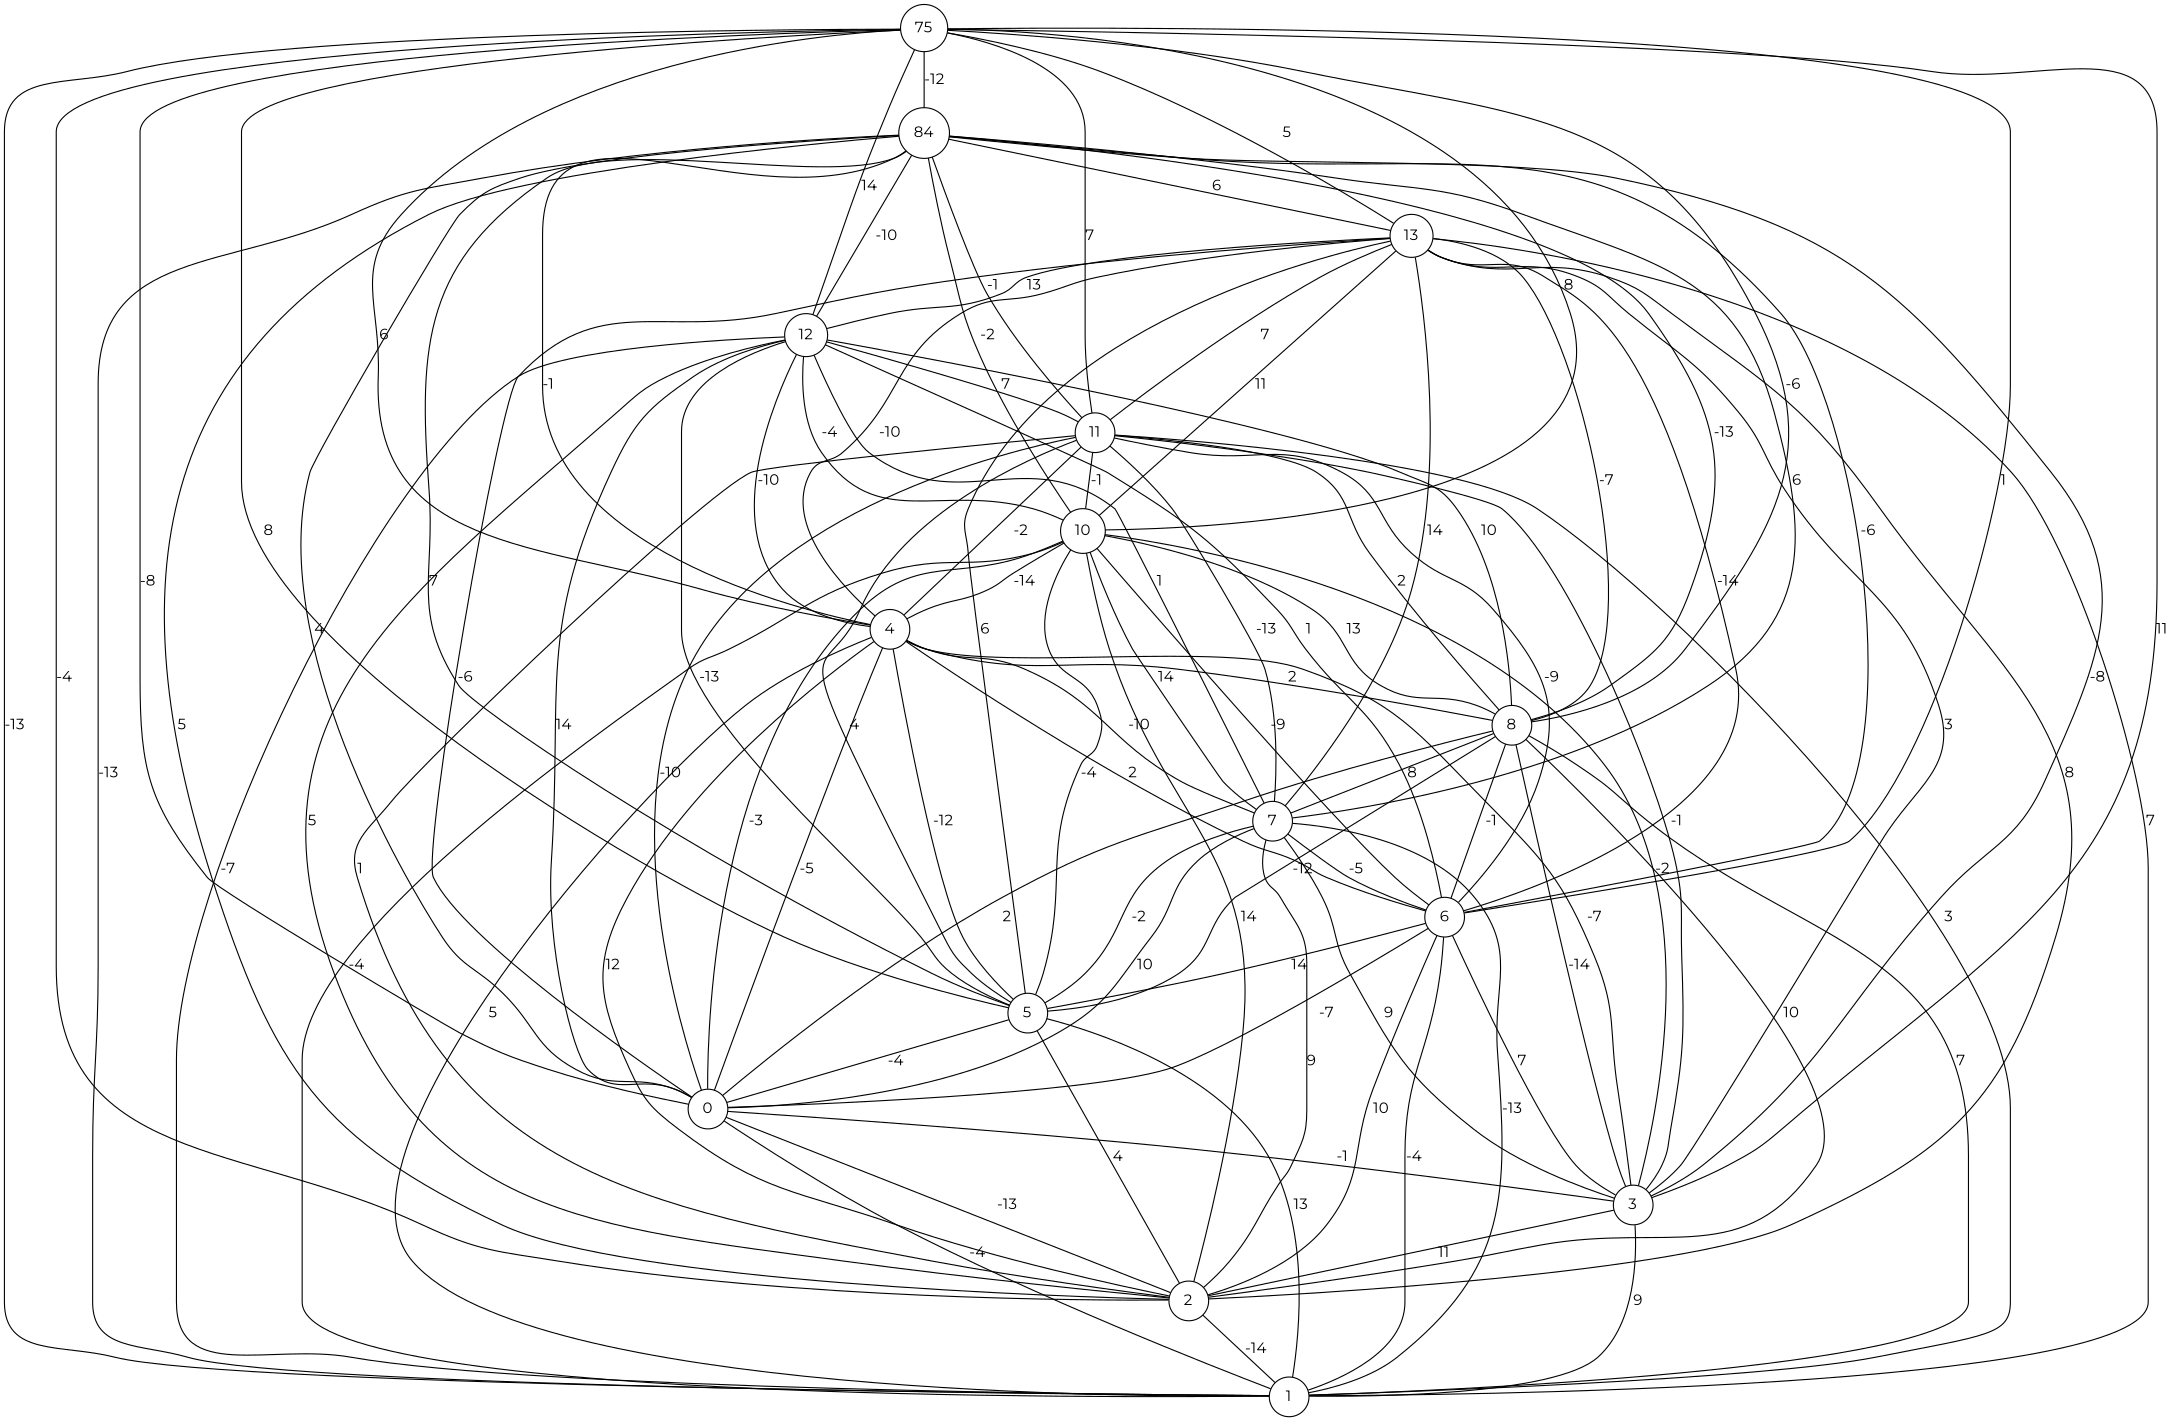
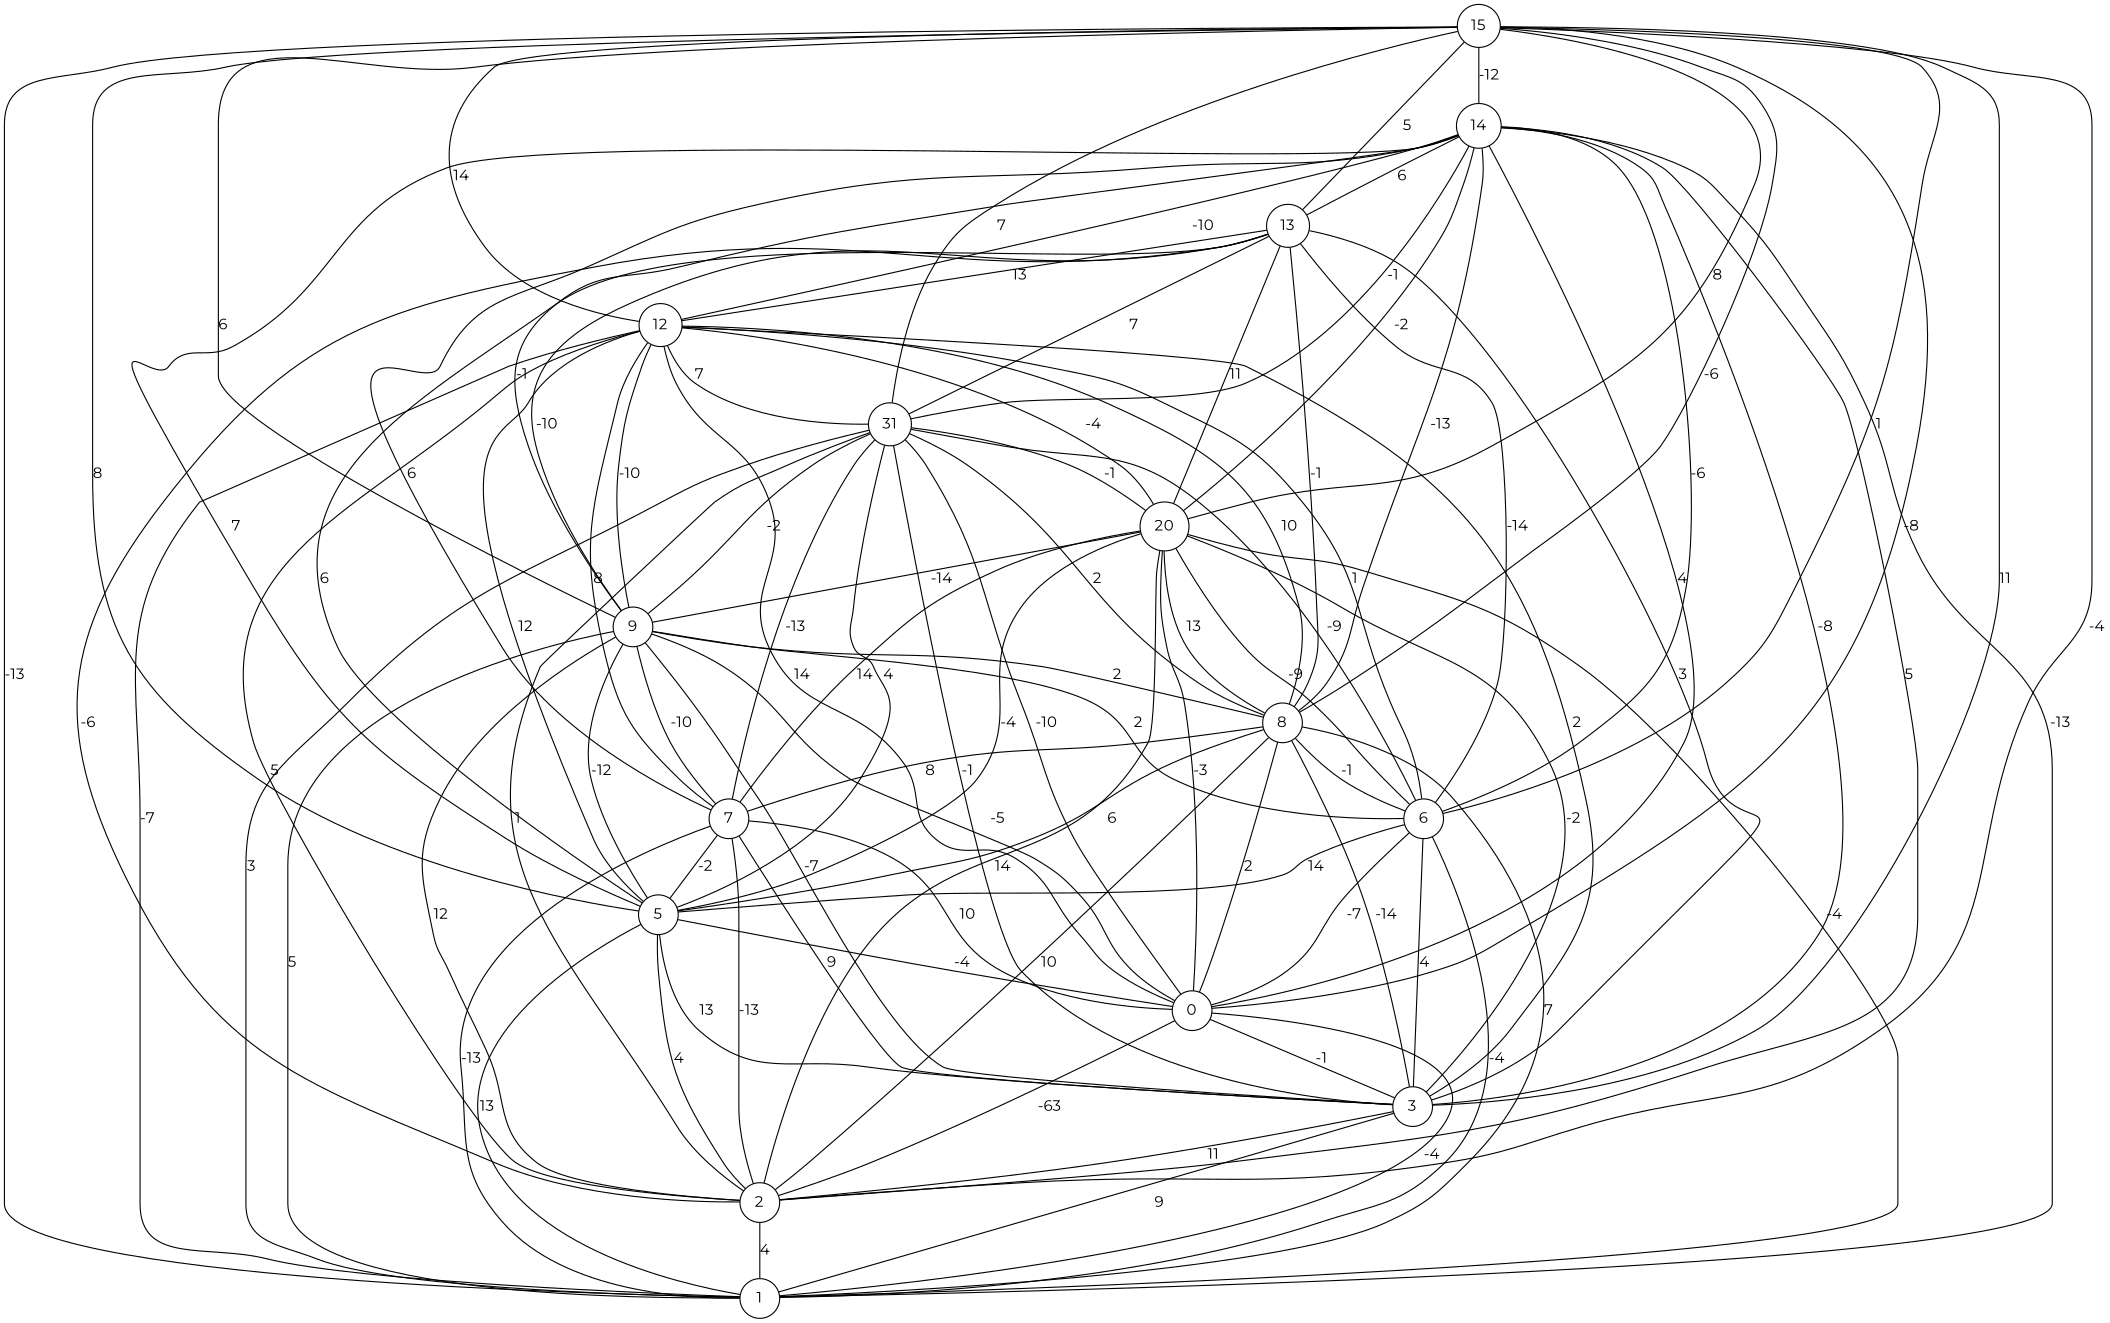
(924, 28) -> (1479, 26)
(924, 133) -> (1479, 126)
(570, 337) -> none
(1095, 433) -> (890, 424)
none -> (1374, 440)
(1607, 481) -> (1316, 474)
(1083, 531) -> (1165, 526)
(1420, 549) -> none
(1160, 581) -> (599, 579)
(890, 629) -> (633, 627)
(710, 677) -> (526, 627)
(2070, 773) -> (88, 723)
(1303, 869) -> (1112, 819)
(1353, 880) -> none
(2148, 983) -> none
(1312, 1061) -> (749, 1011)
(1522, 1061) -> (1425, 963)
none -> (888, 1069)
(1358, 1146) -> none
(1007, 1205) -> (1050, 1107)
(1256, 1349) -> (765, 1251)
